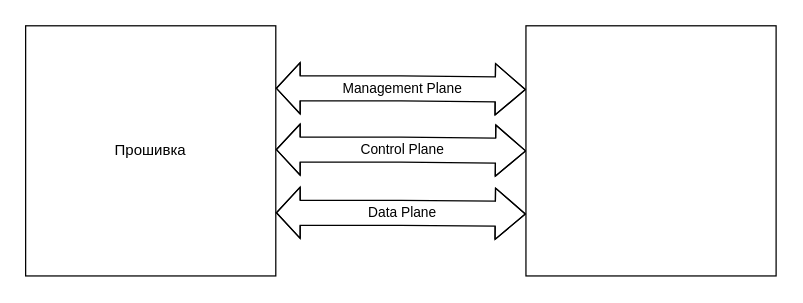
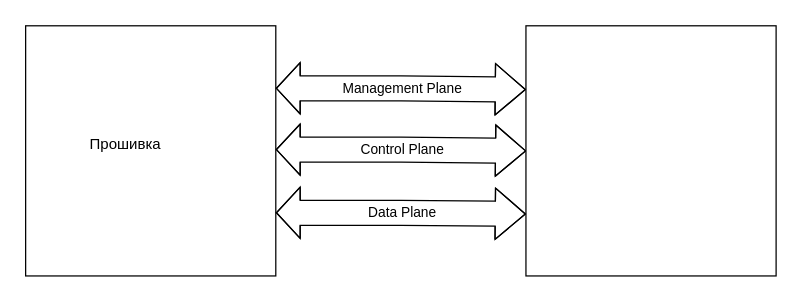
(151, 151) -> (126, 144)
